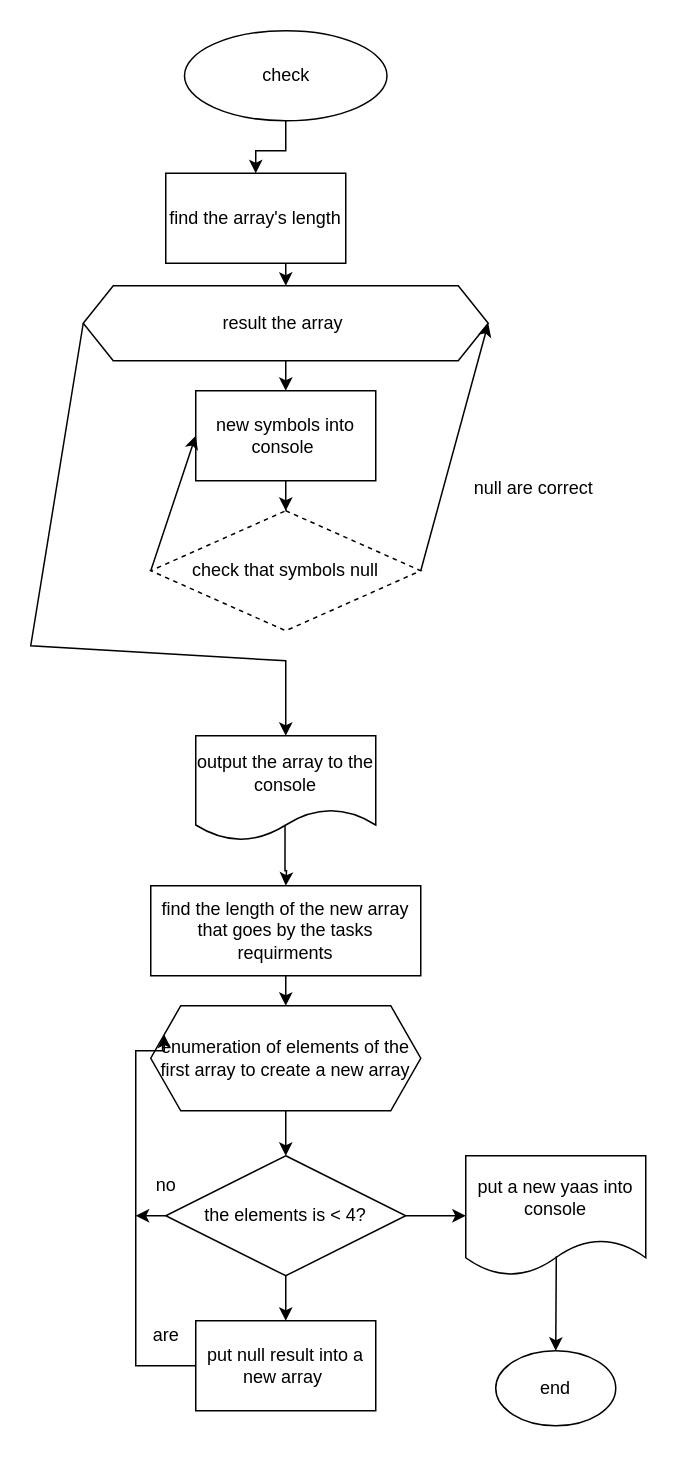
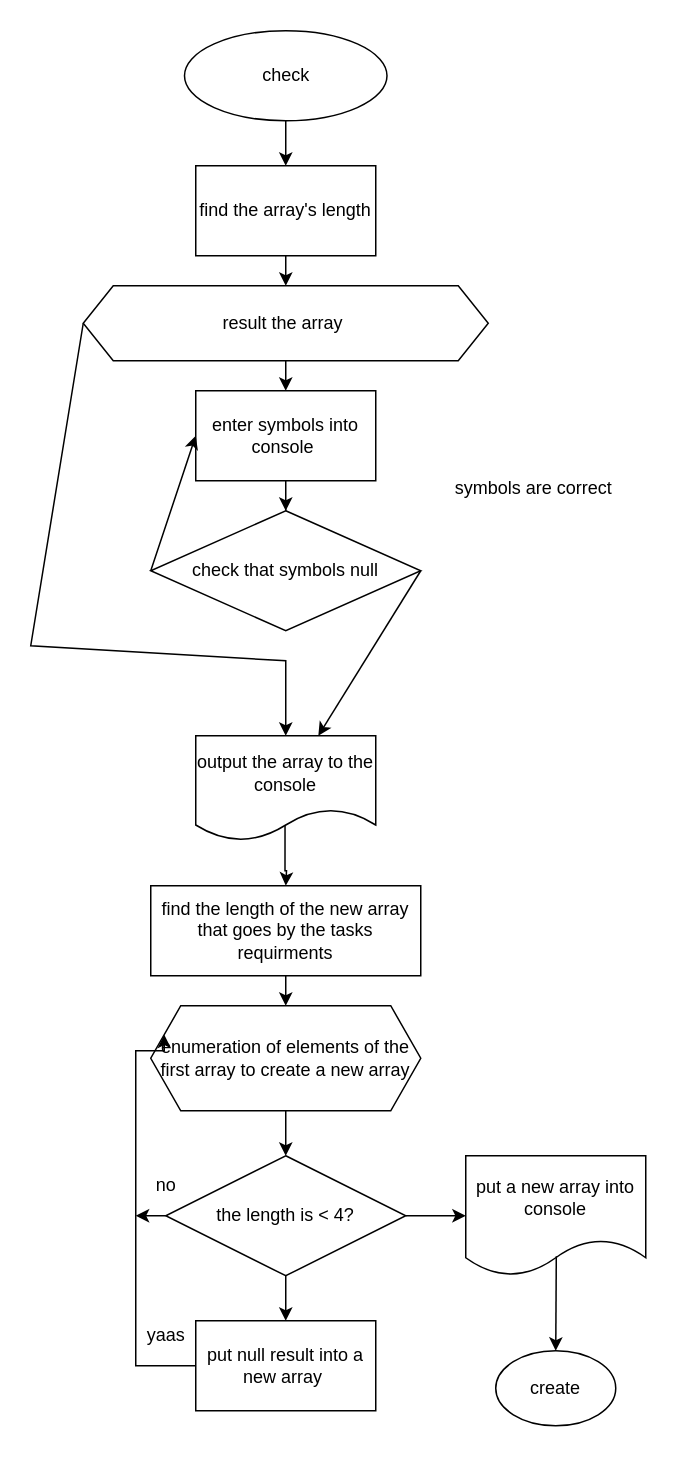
(256, 218) -> (286, 211)
(286, 436) -> (286, 436)
(453, 452) -> (372, 649)
(534, 488) -> (534, 488)
(286, 571) -> (286, 571)
(556, 1198) -> (556, 1198)
(286, 1216) -> (286, 1216)
(167, 1336) -> (167, 1336)
(556, 1388) -> (556, 1388)
